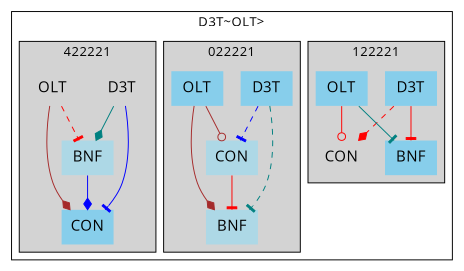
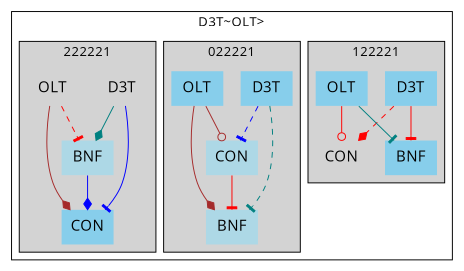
(88, 52) -> (88, 52)
